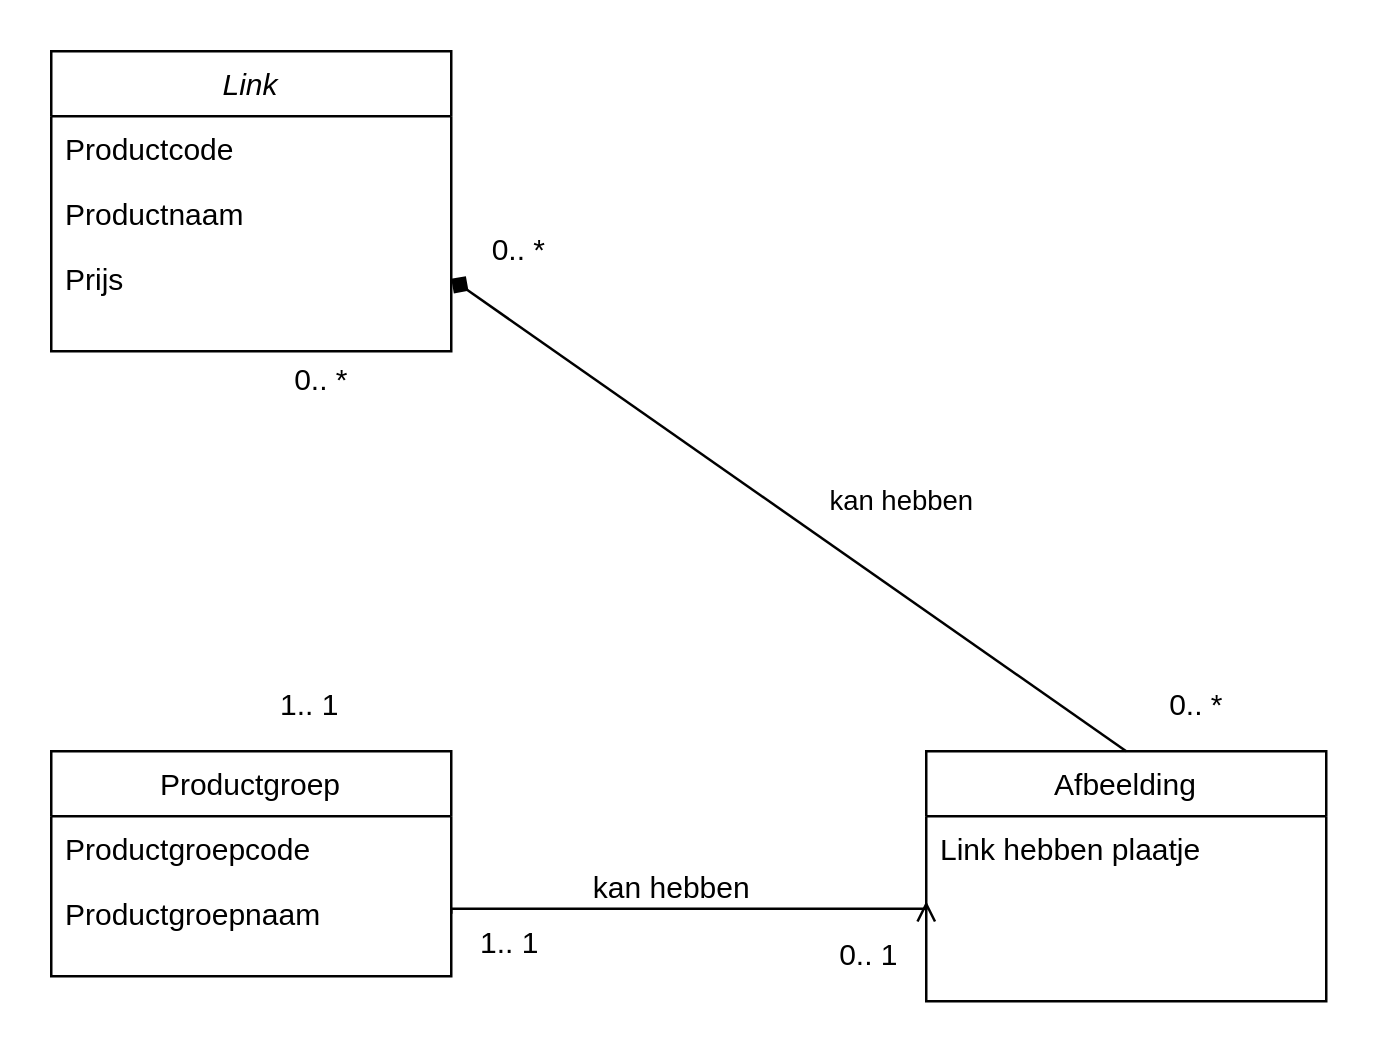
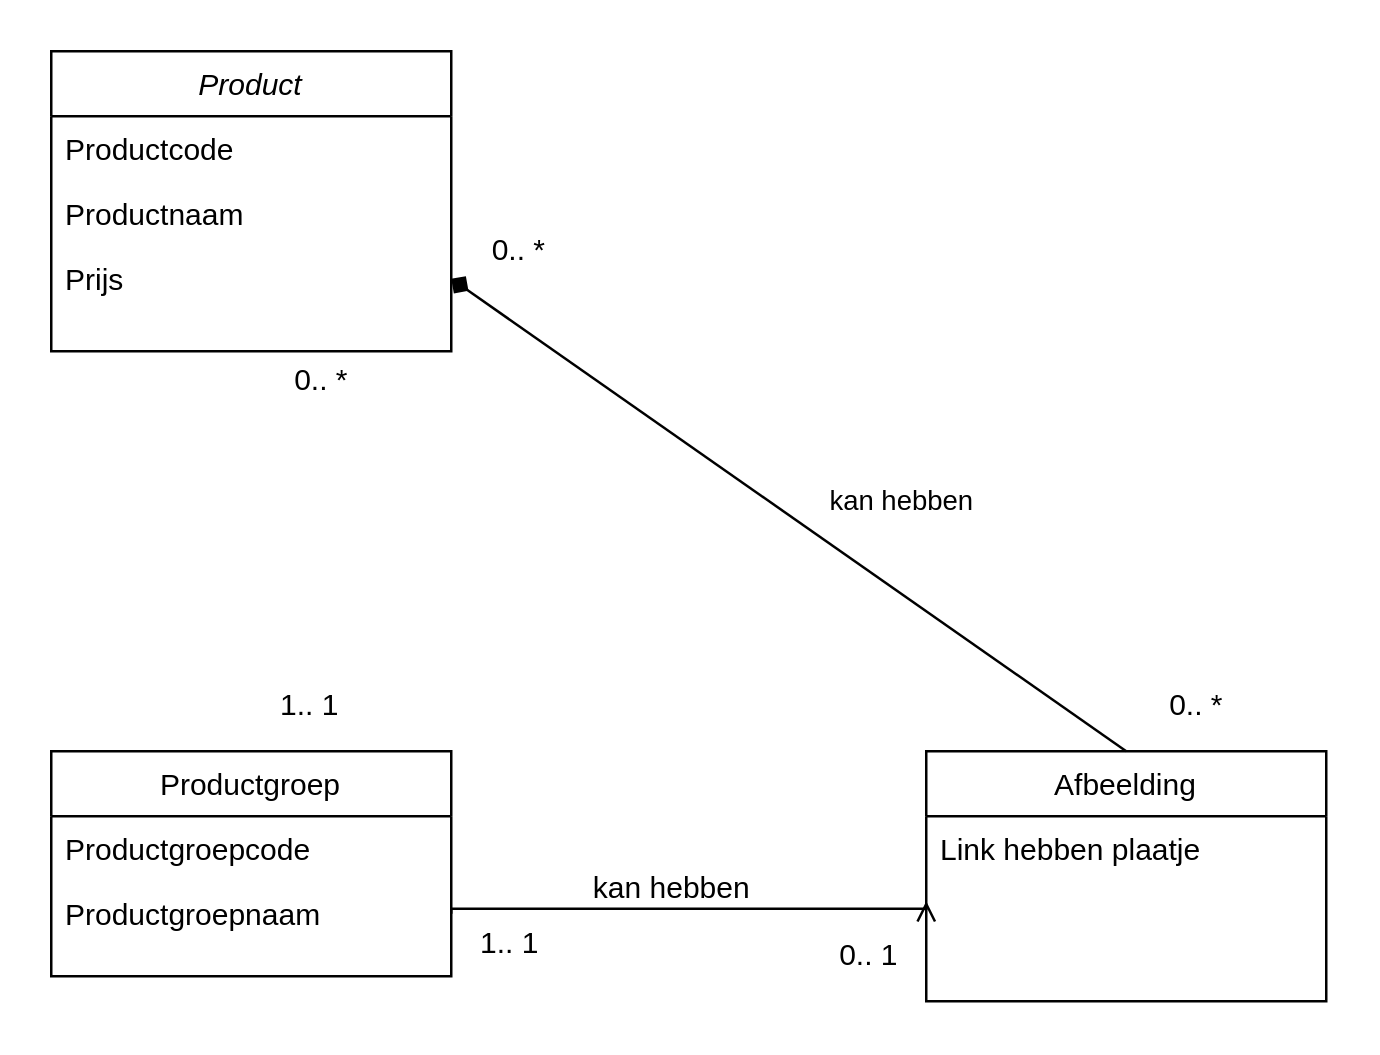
(250, 85) -> (250, 85)
